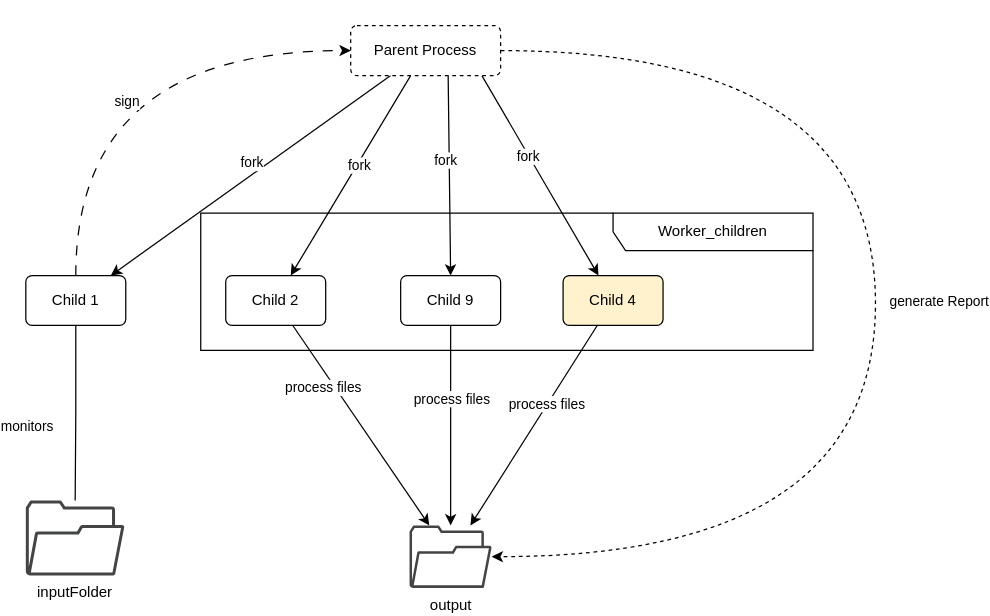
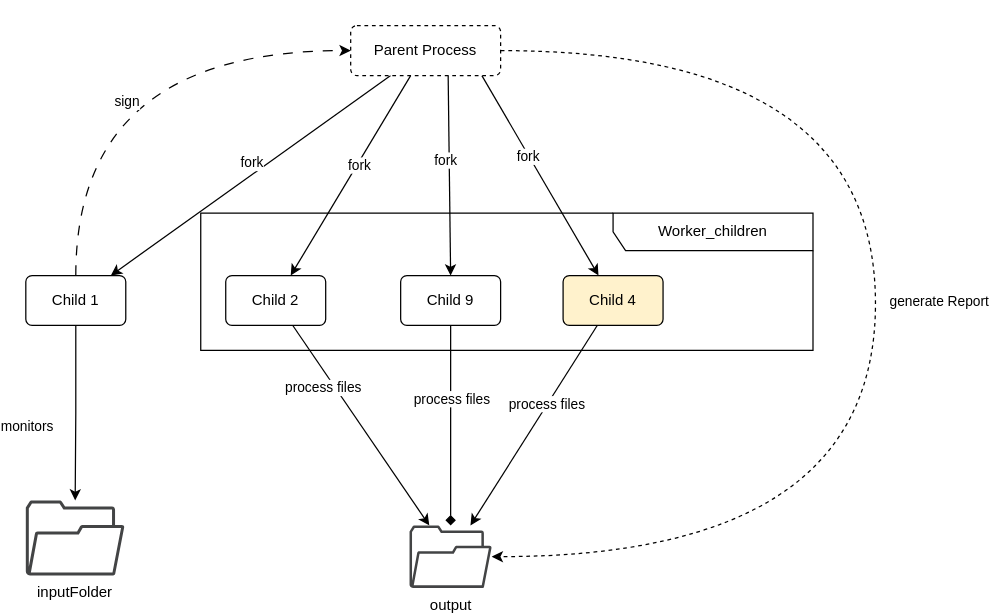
(75, 494) -> (75, 491)
(451, 515) -> (451, 514)
